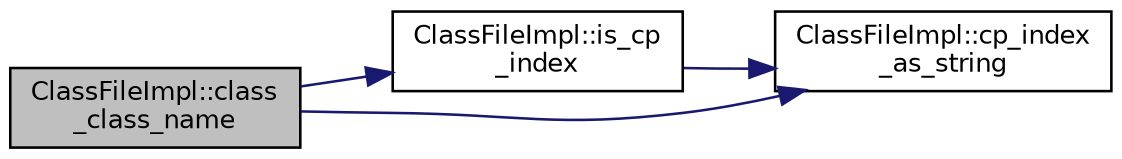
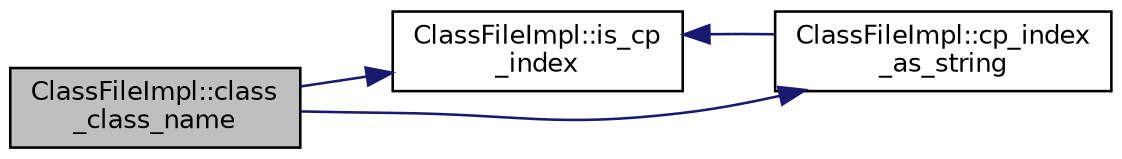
(716, 69) -> (742, 34)
